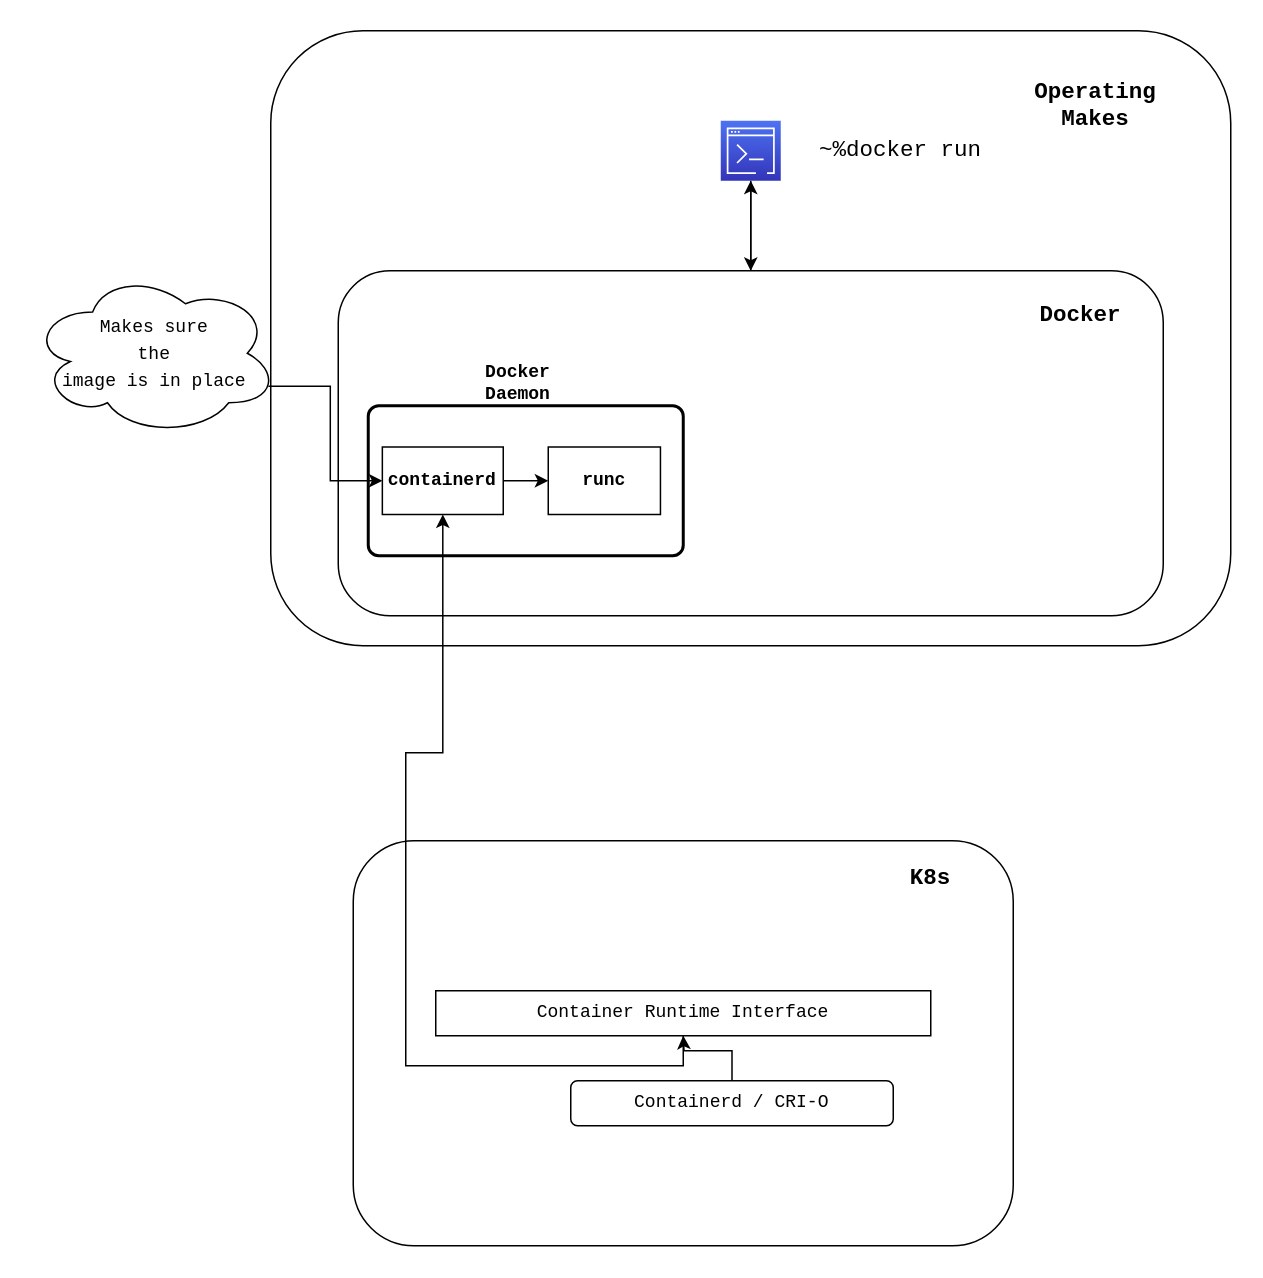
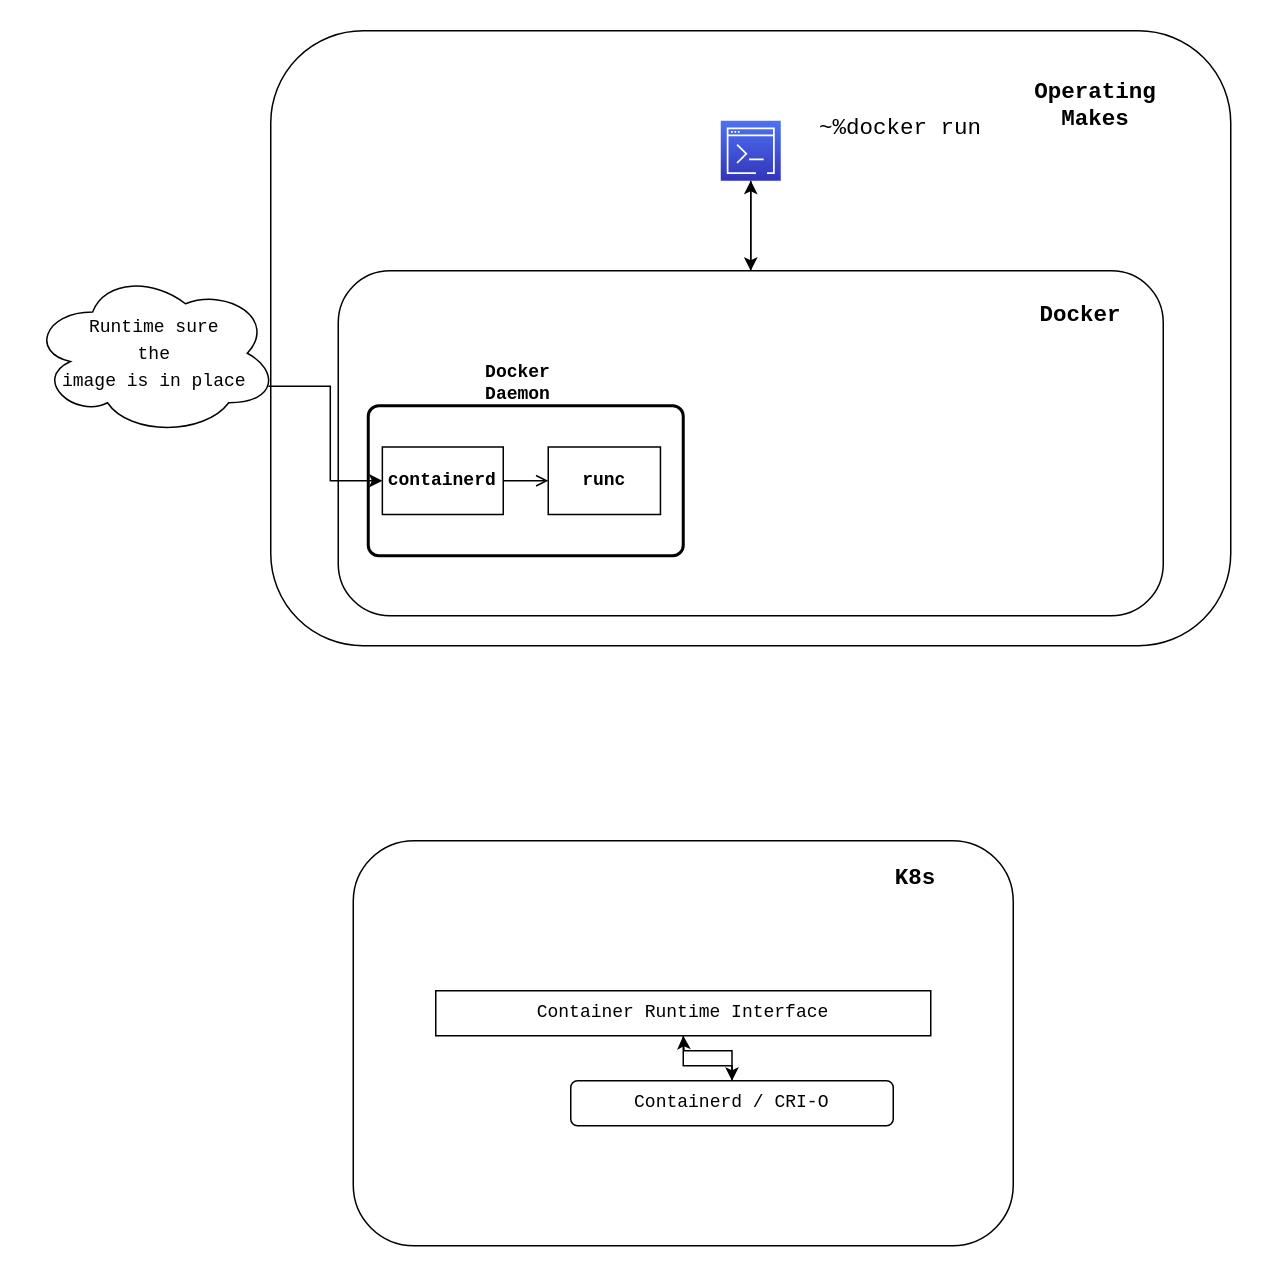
(901, 151) -> (901, 128)
(155, 353) -> (155, 353)
(537, 481) -> (539, 481)
(931, 878) -> (916, 878)
(406, 917) -> (705, 1066)
